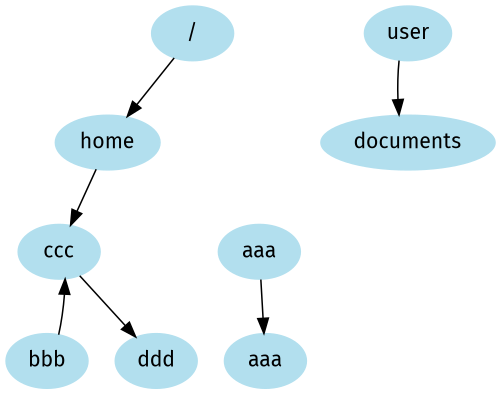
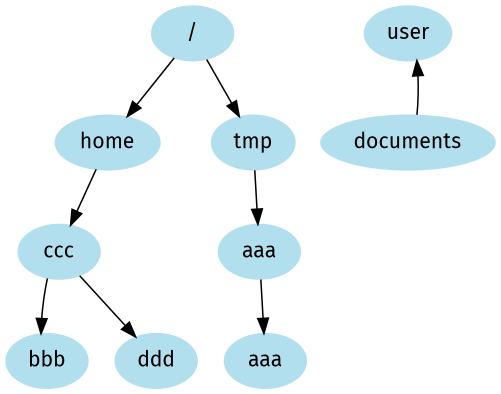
(398, 80) -> (418, 95)
none -> (253, 143)
(62, 315) -> (44, 298)
